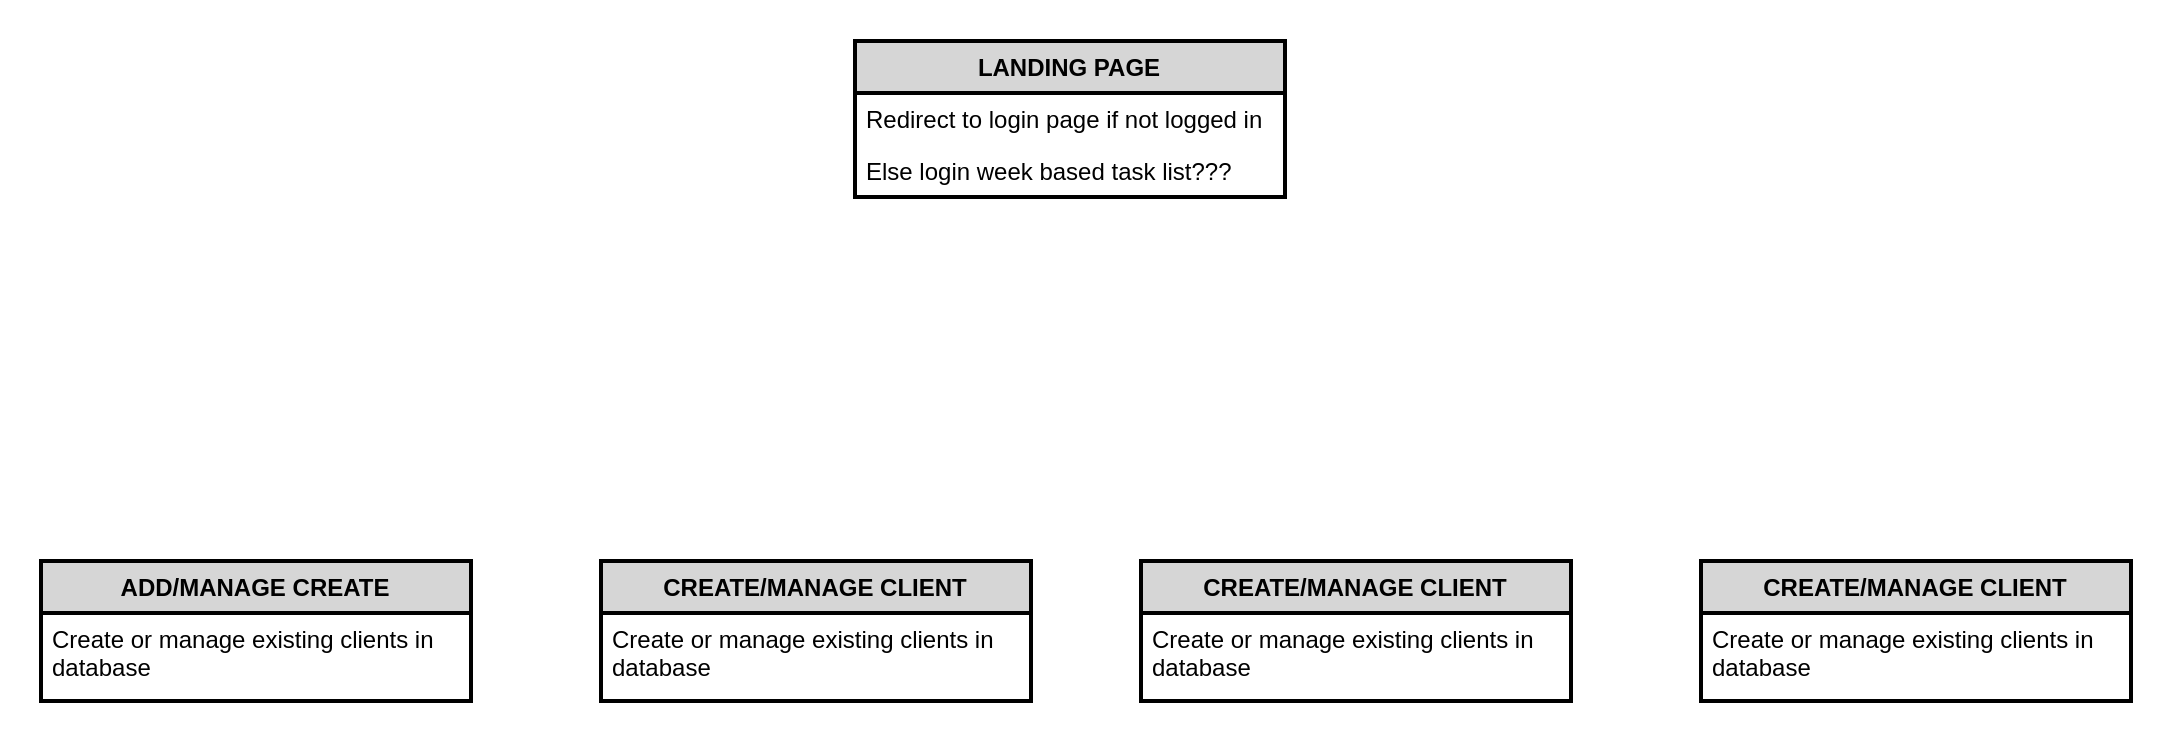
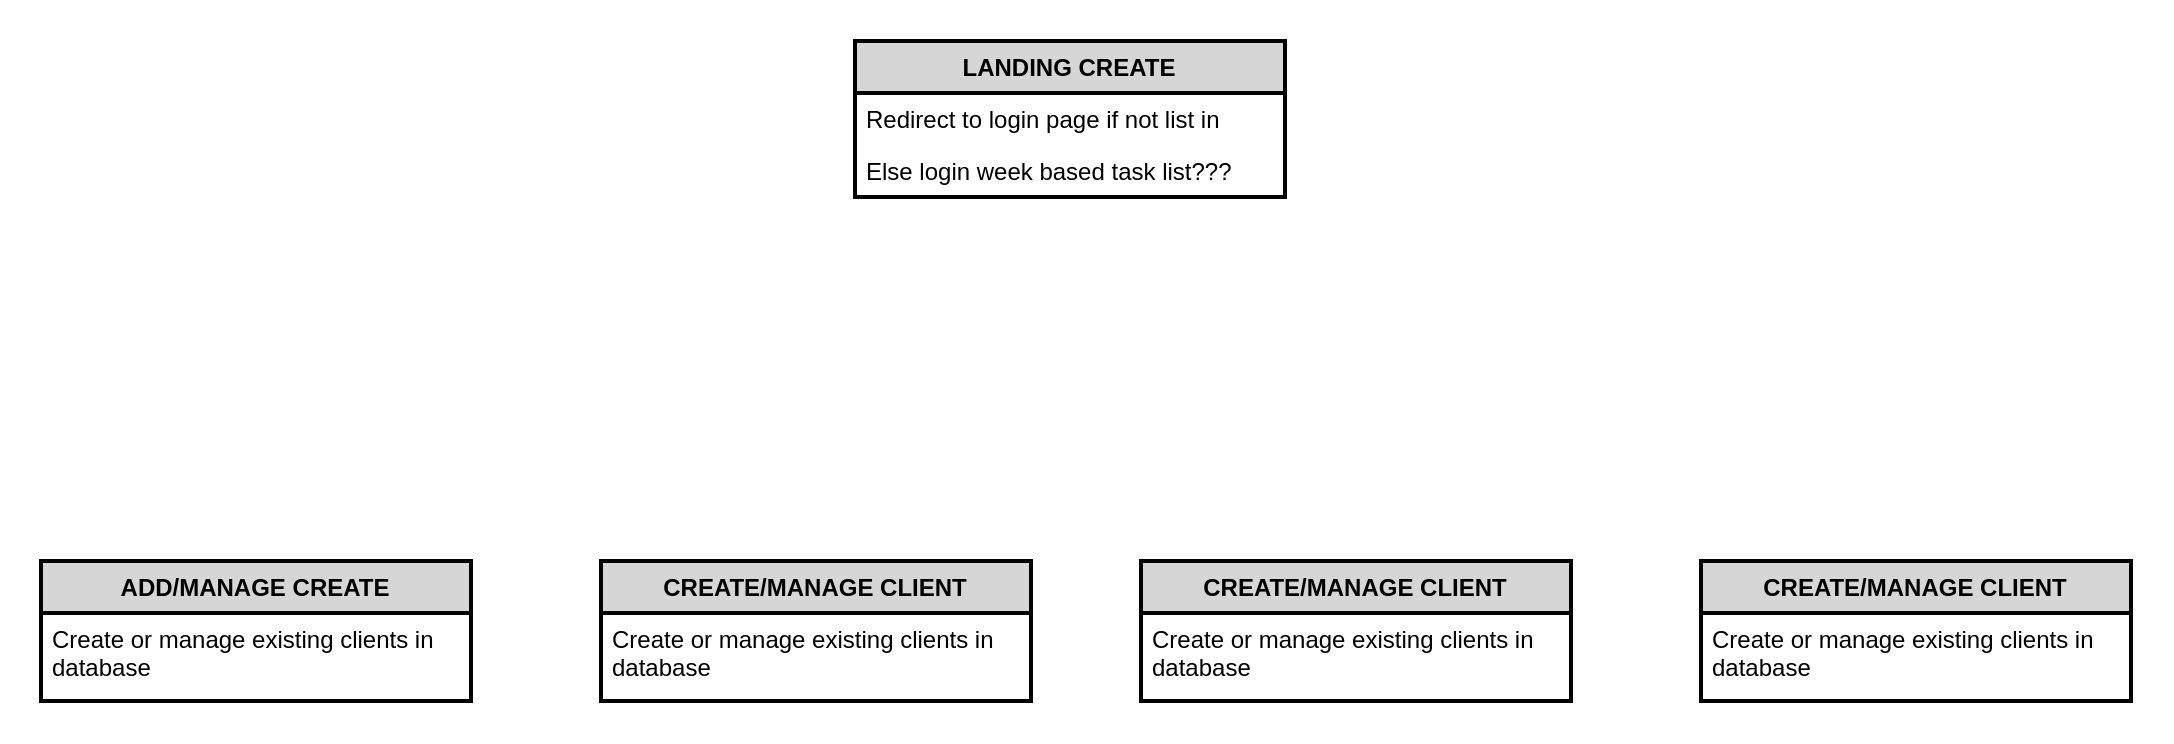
(1069, 68) -> (1069, 68)
(1088, 120) -> (1071, 120)
